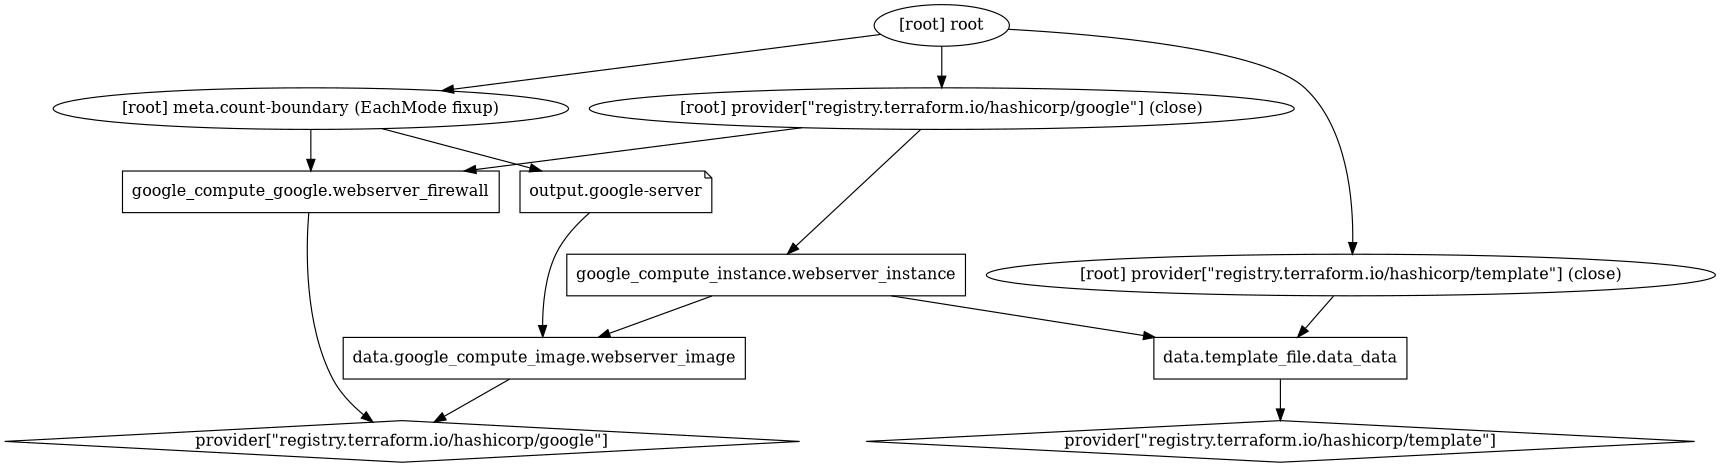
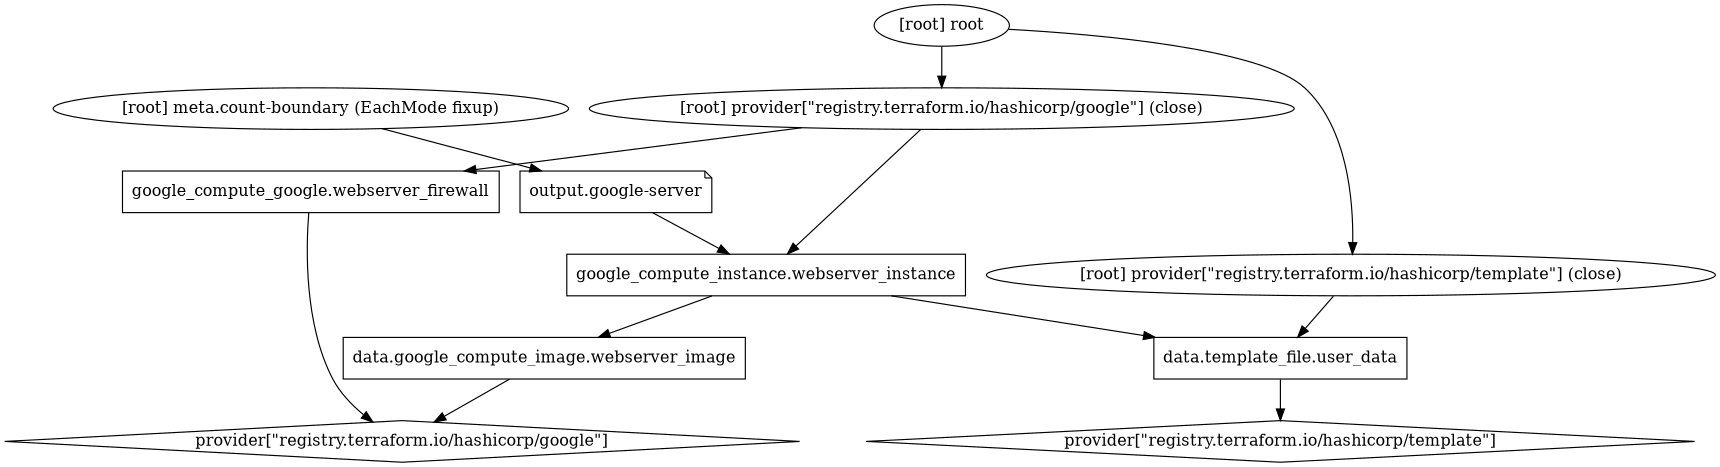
(667, 62) -> none
(311, 145) -> none
(552, 263) -> (686, 231)
(1280, 358) -> (1280, 358)
